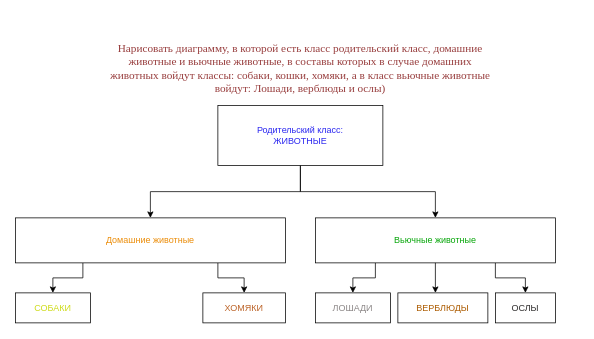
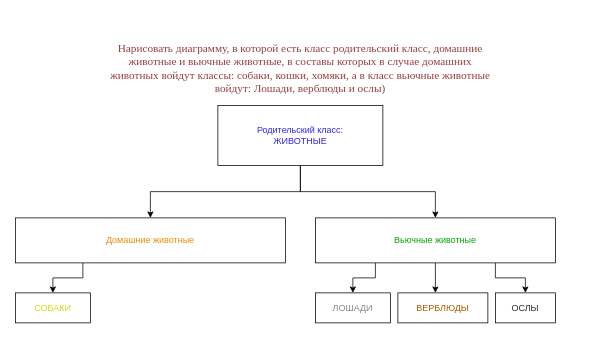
(218, 277) -> none
(244, 308) -> none
